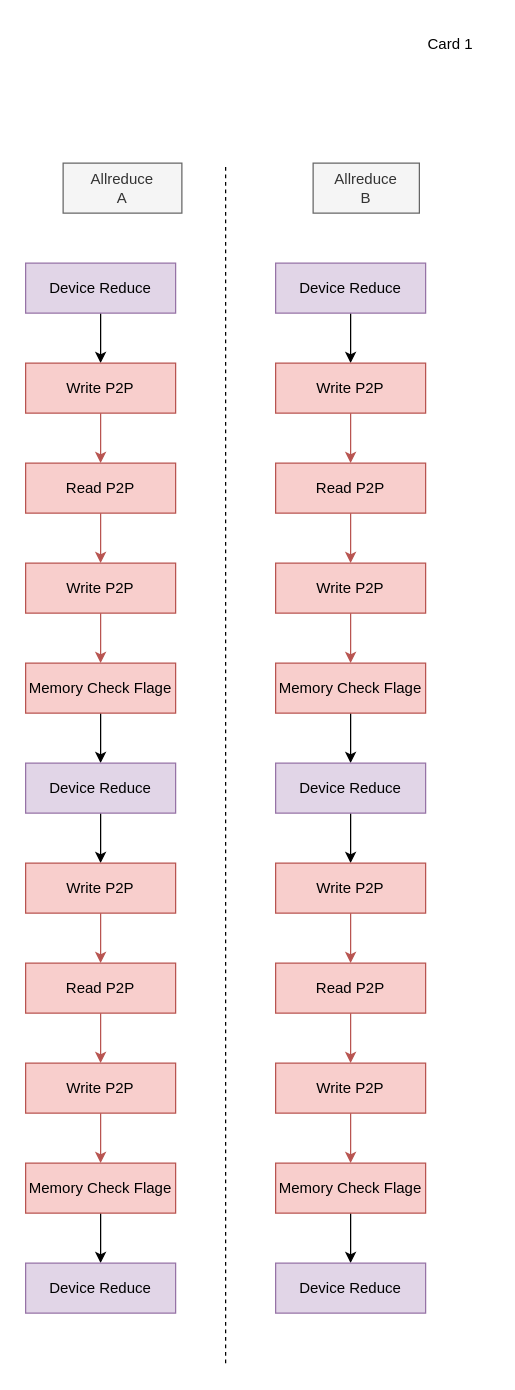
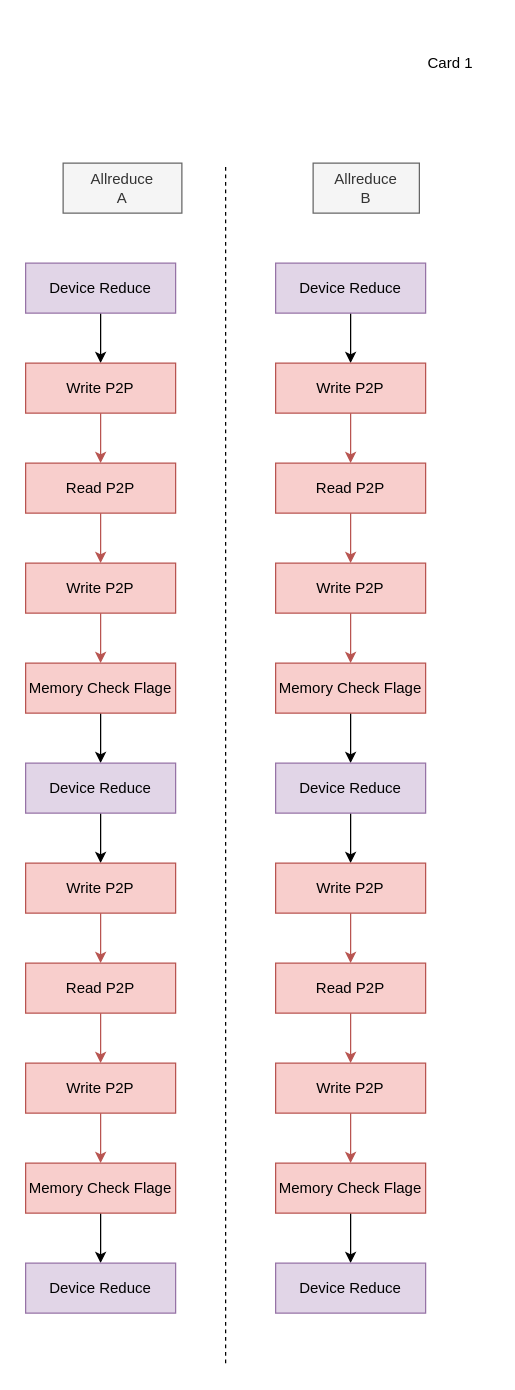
(451, 44) -> (451, 63)
